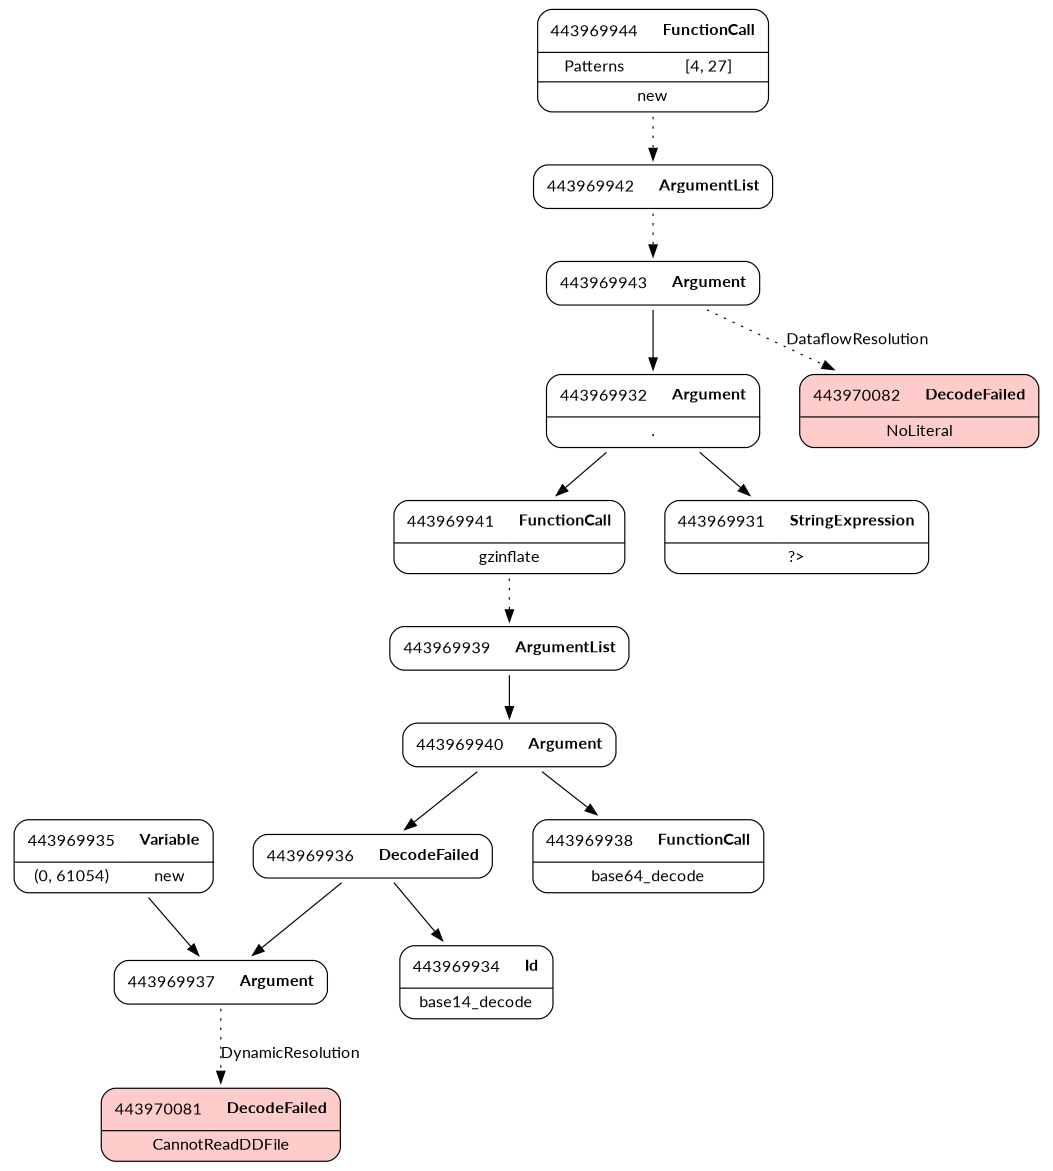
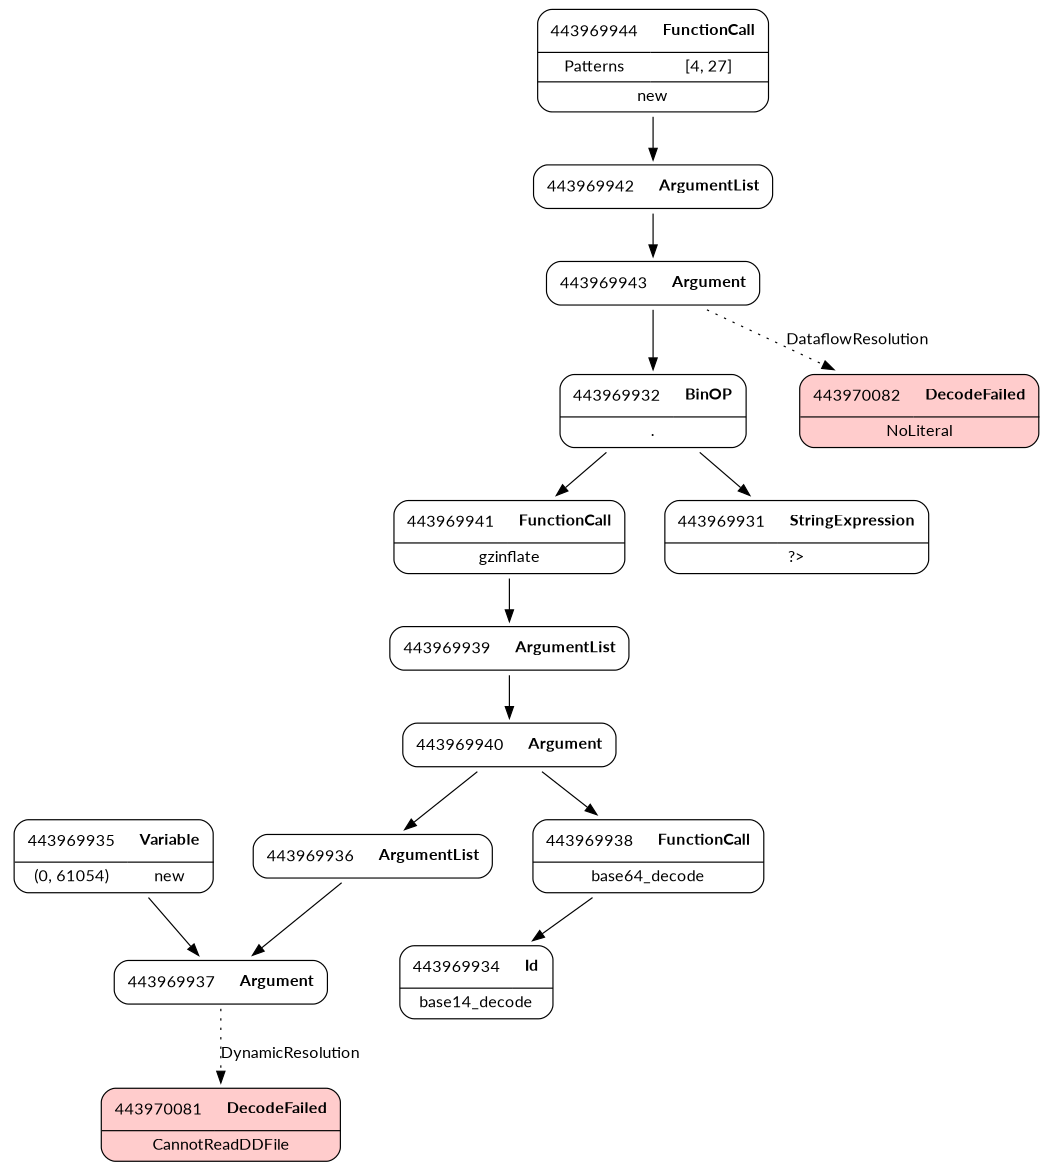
(653, 132) -> (653, 132)
(653, 229) -> (653, 229)
(710, 395) -> (709, 395)
(509, 594) -> (509, 594)
(429, 855) -> (429, 855)
(414, 907) -> (567, 916)
